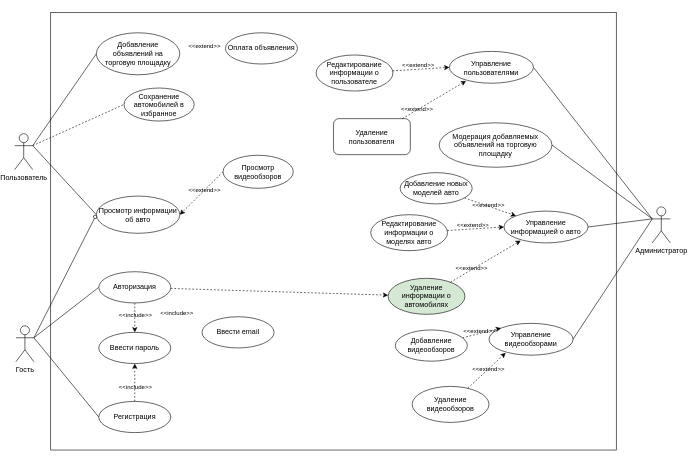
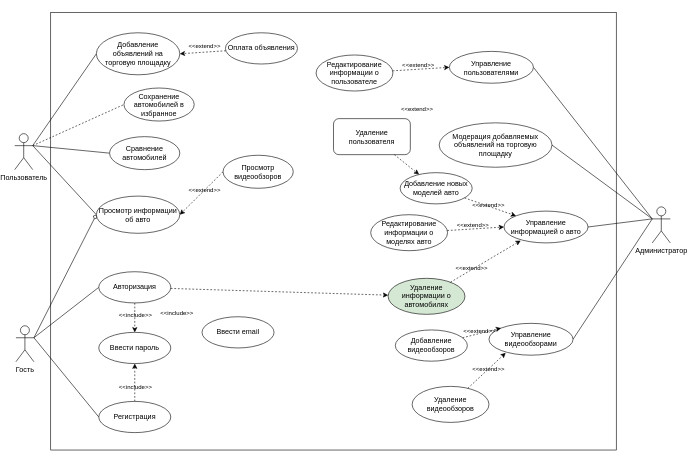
none -> (214, 51)
(411, 113) -> (407, 165)
none -> (73, 149)
none -> (145, 153)
